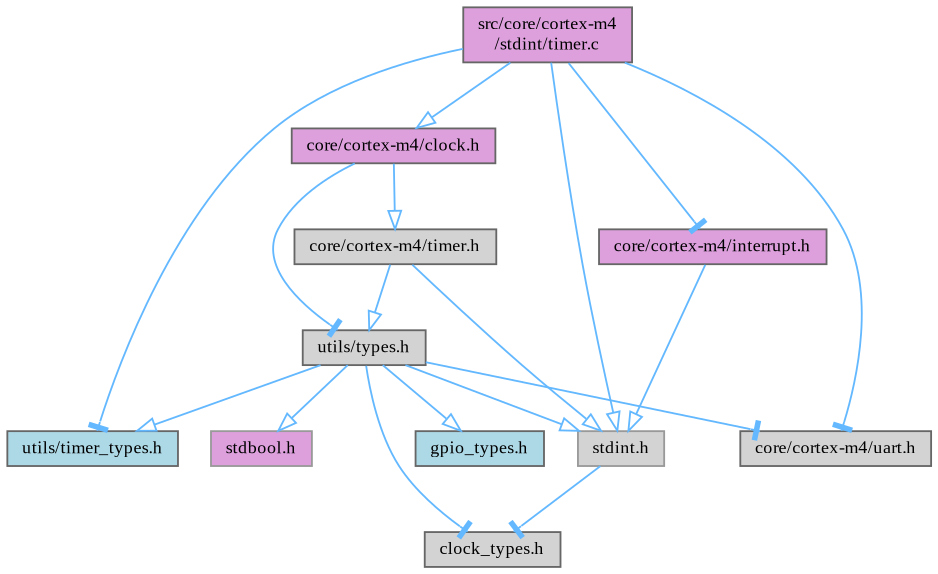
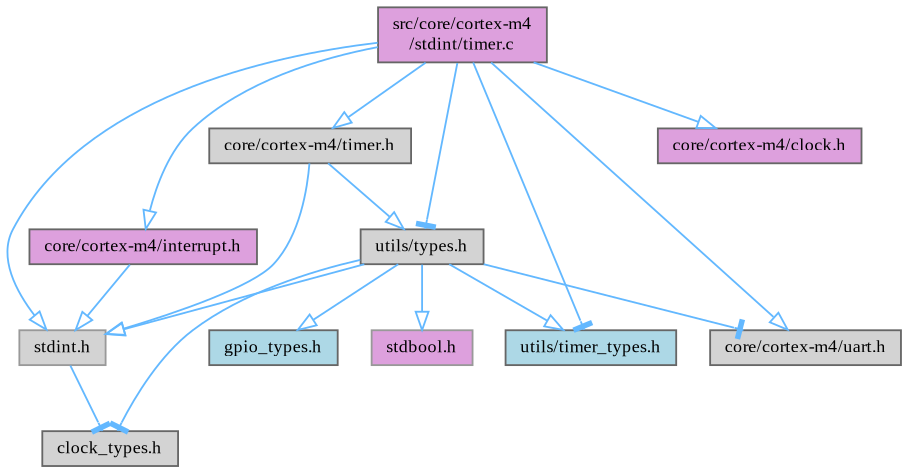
(631, 142) -> (238, 96)
(394, 187) -> (387, 90)
(820, 195) -> (632, 190)
(276, 237) -> (442, 141)
